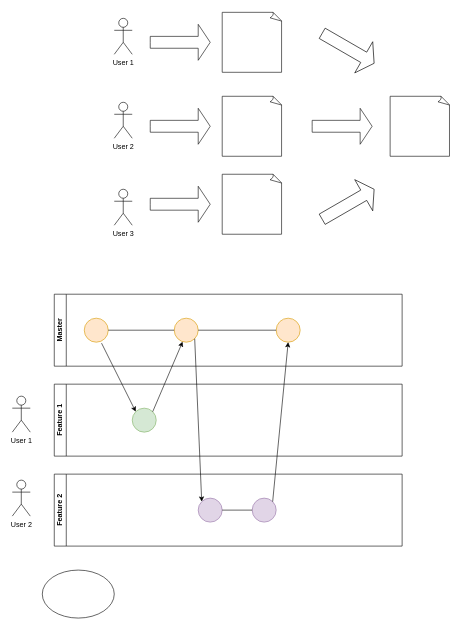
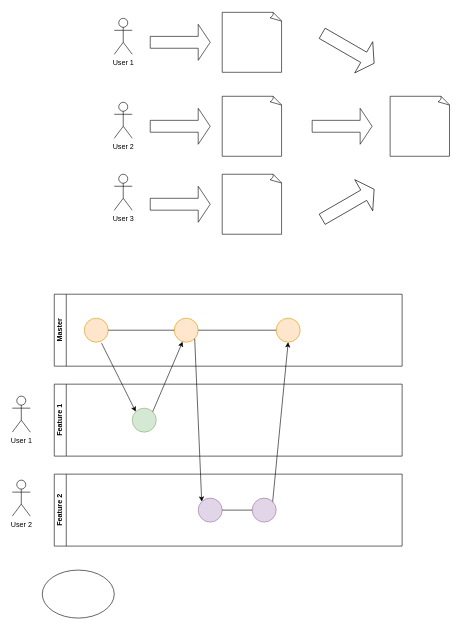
(123, 207) -> (123, 192)
